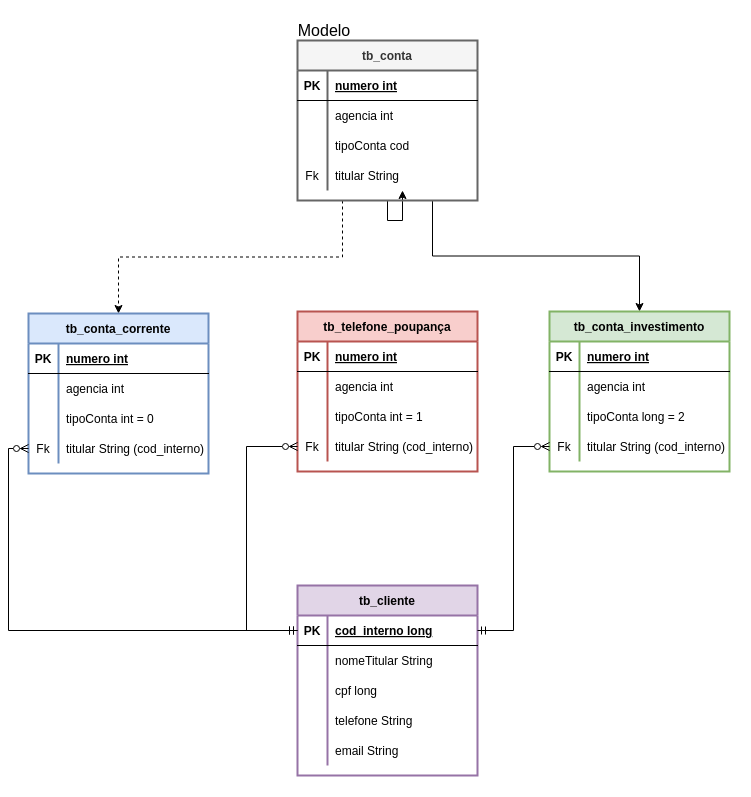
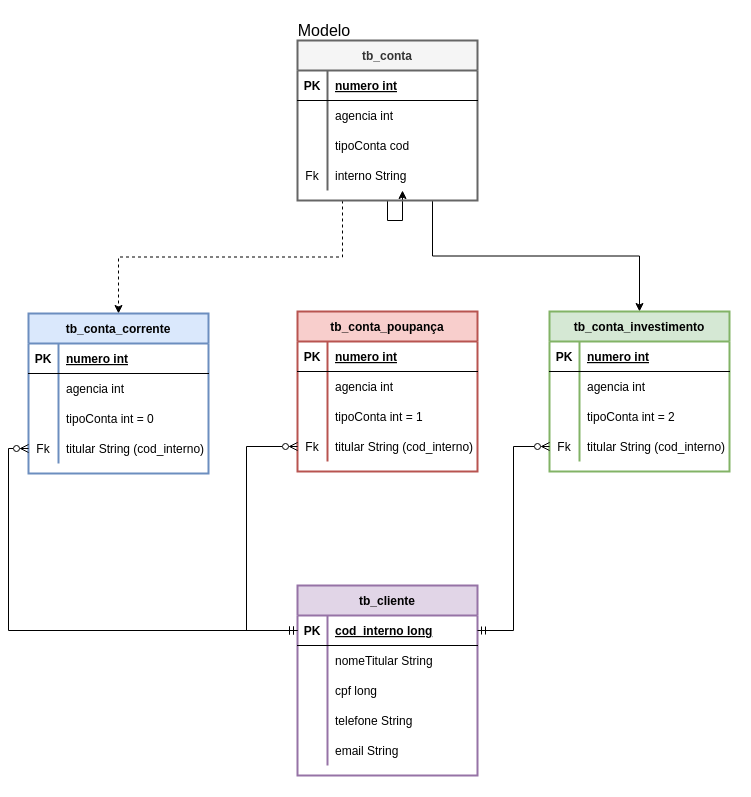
(376, 176) -> (377, 176)
(387, 327) -> (387, 327)
(640, 417) -> (636, 417)
